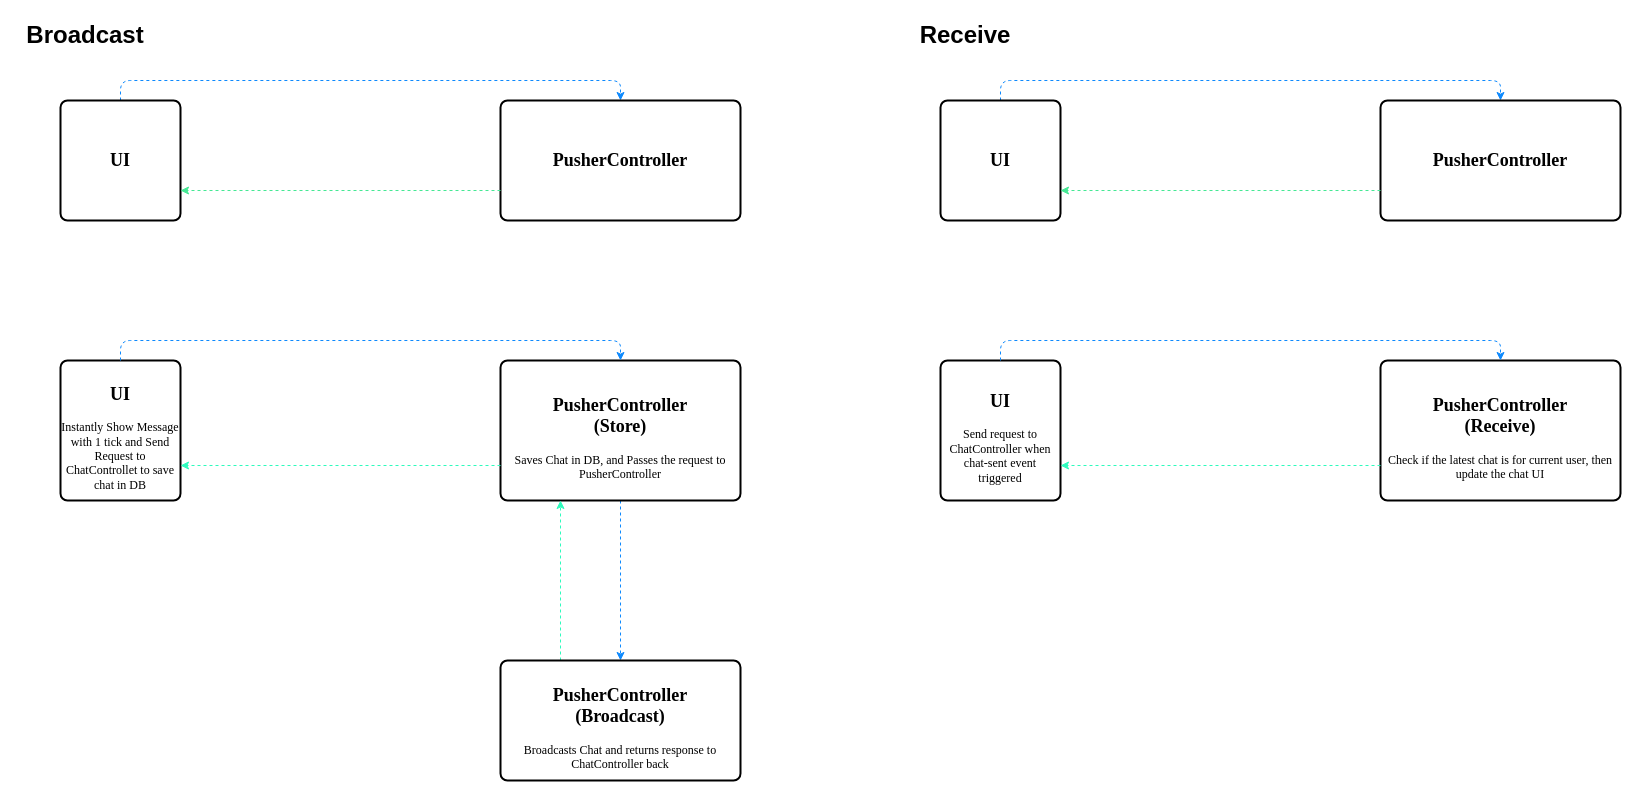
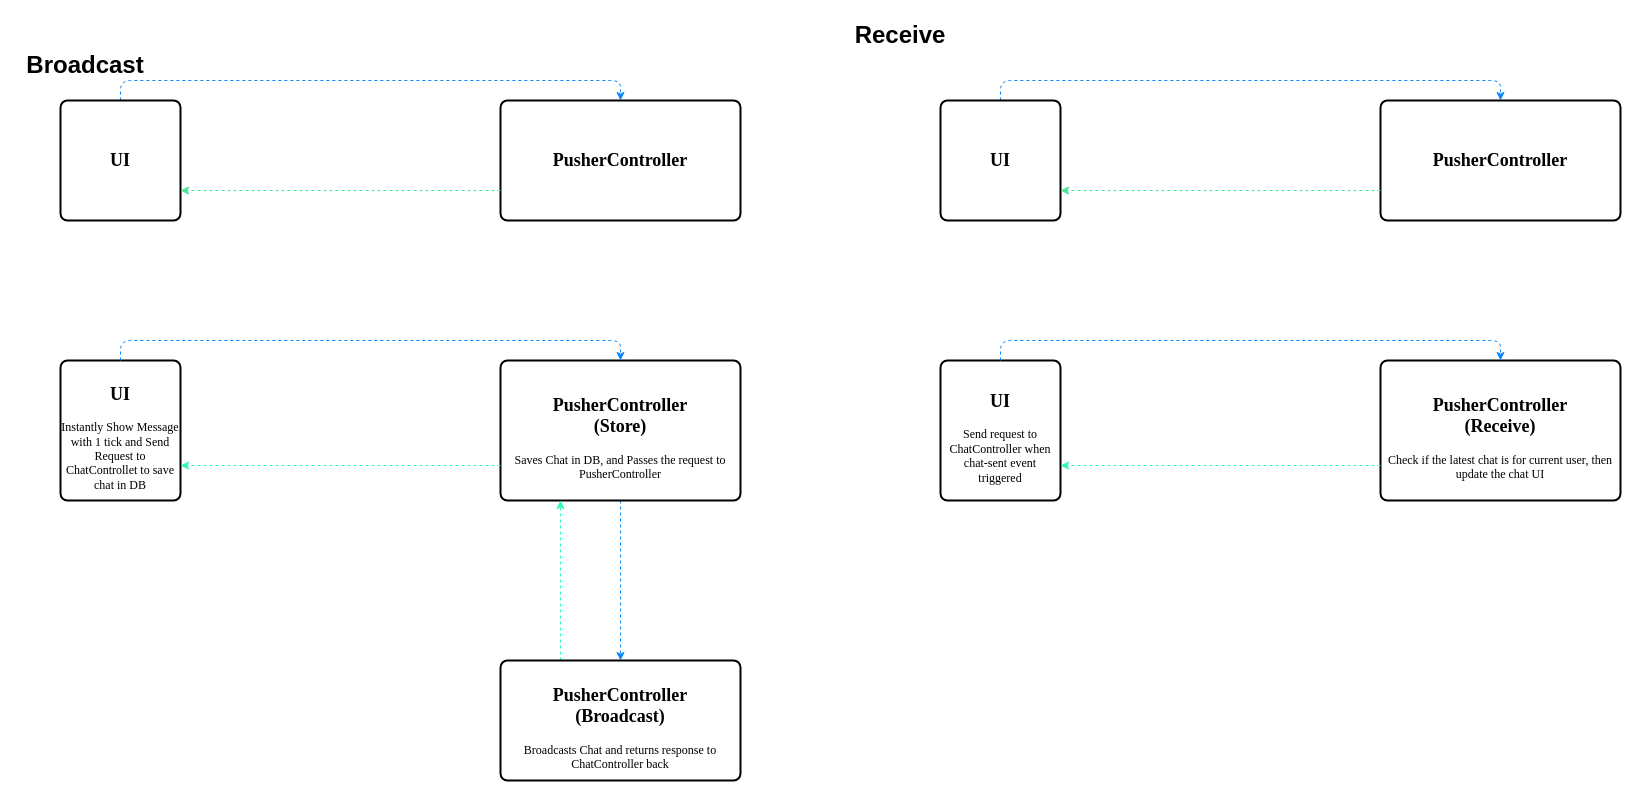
(86, 36) -> (86, 66)
(966, 36) -> (901, 36)
